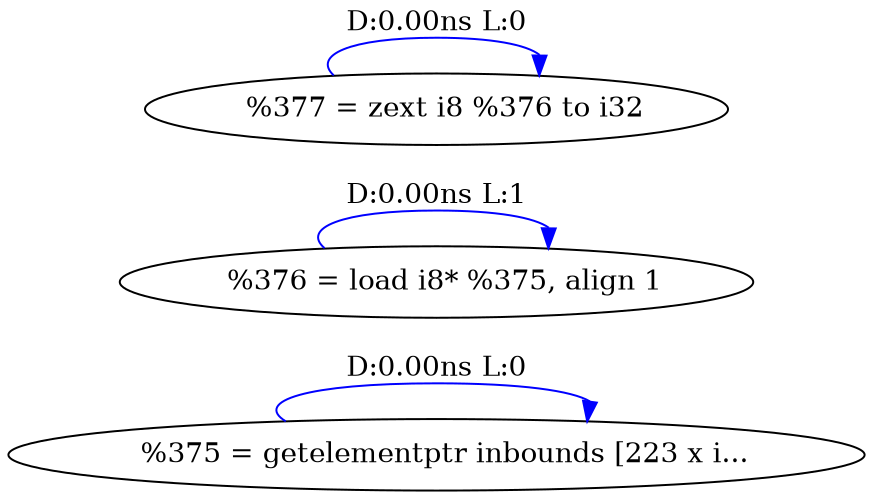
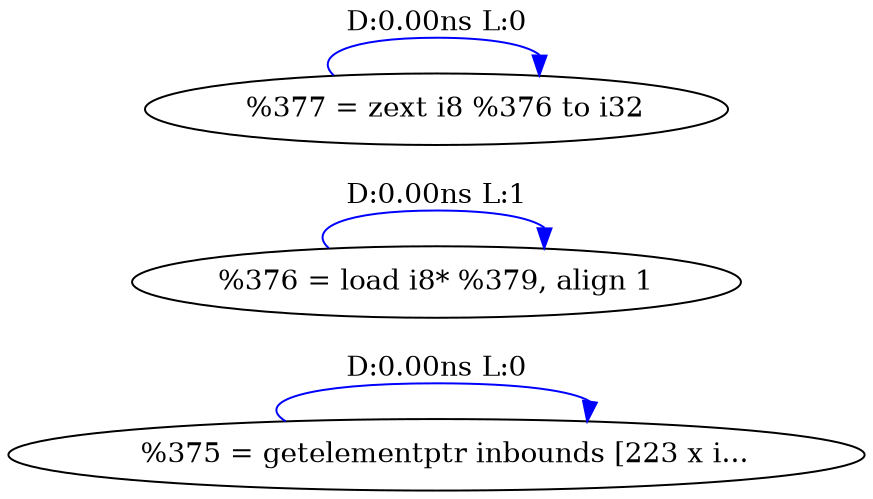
(437, 282) -> (437, 282)
